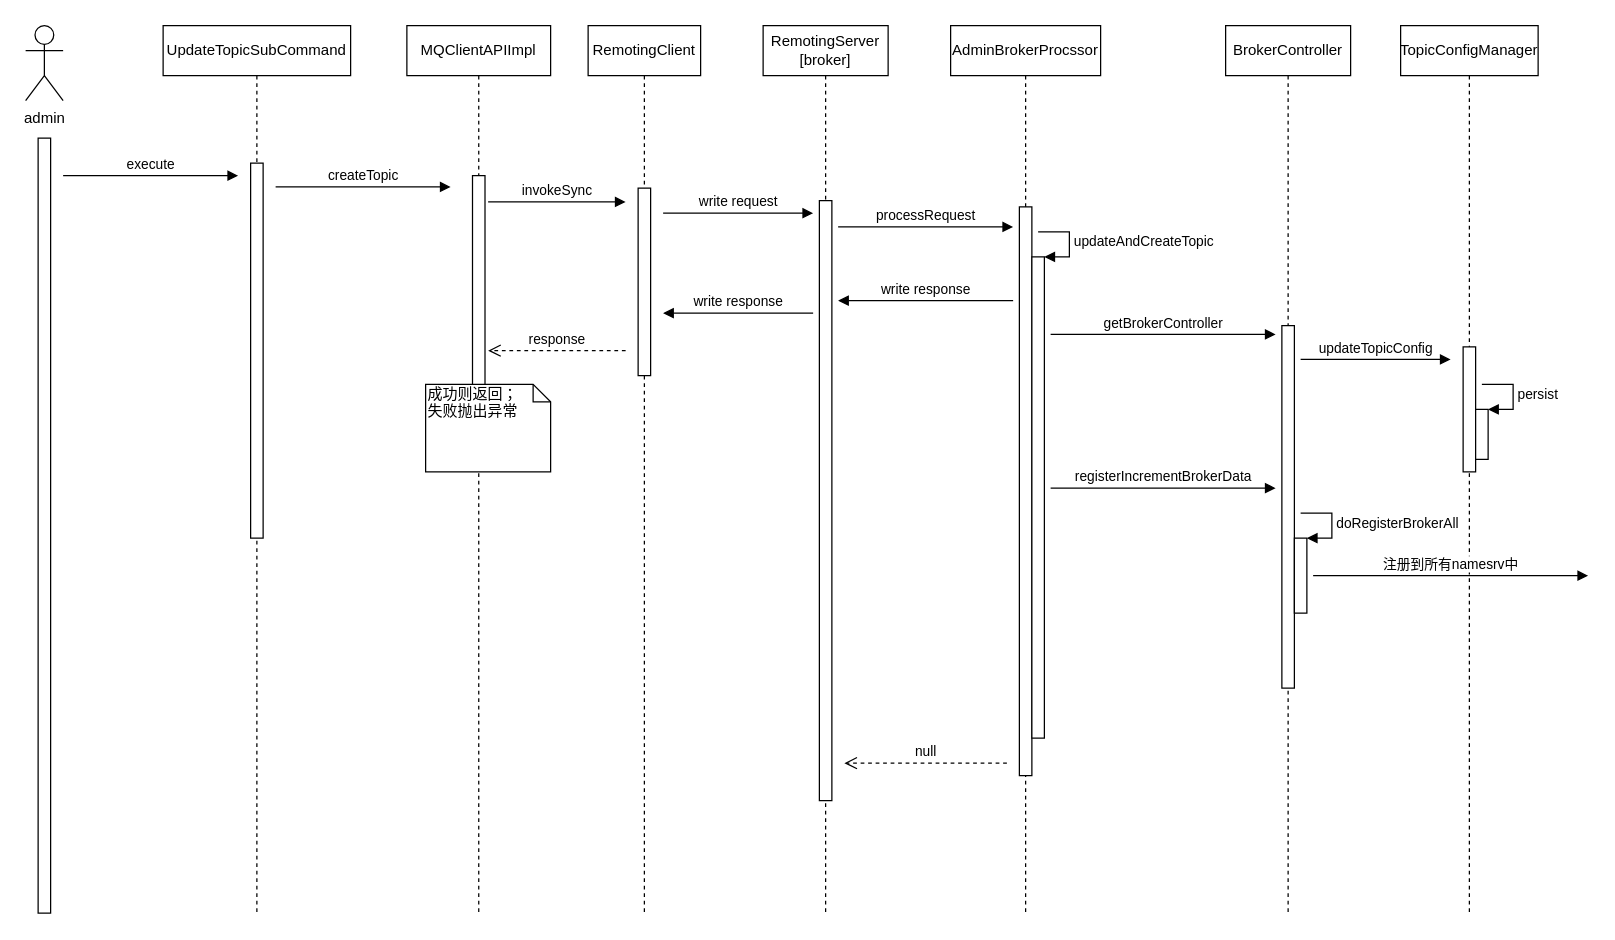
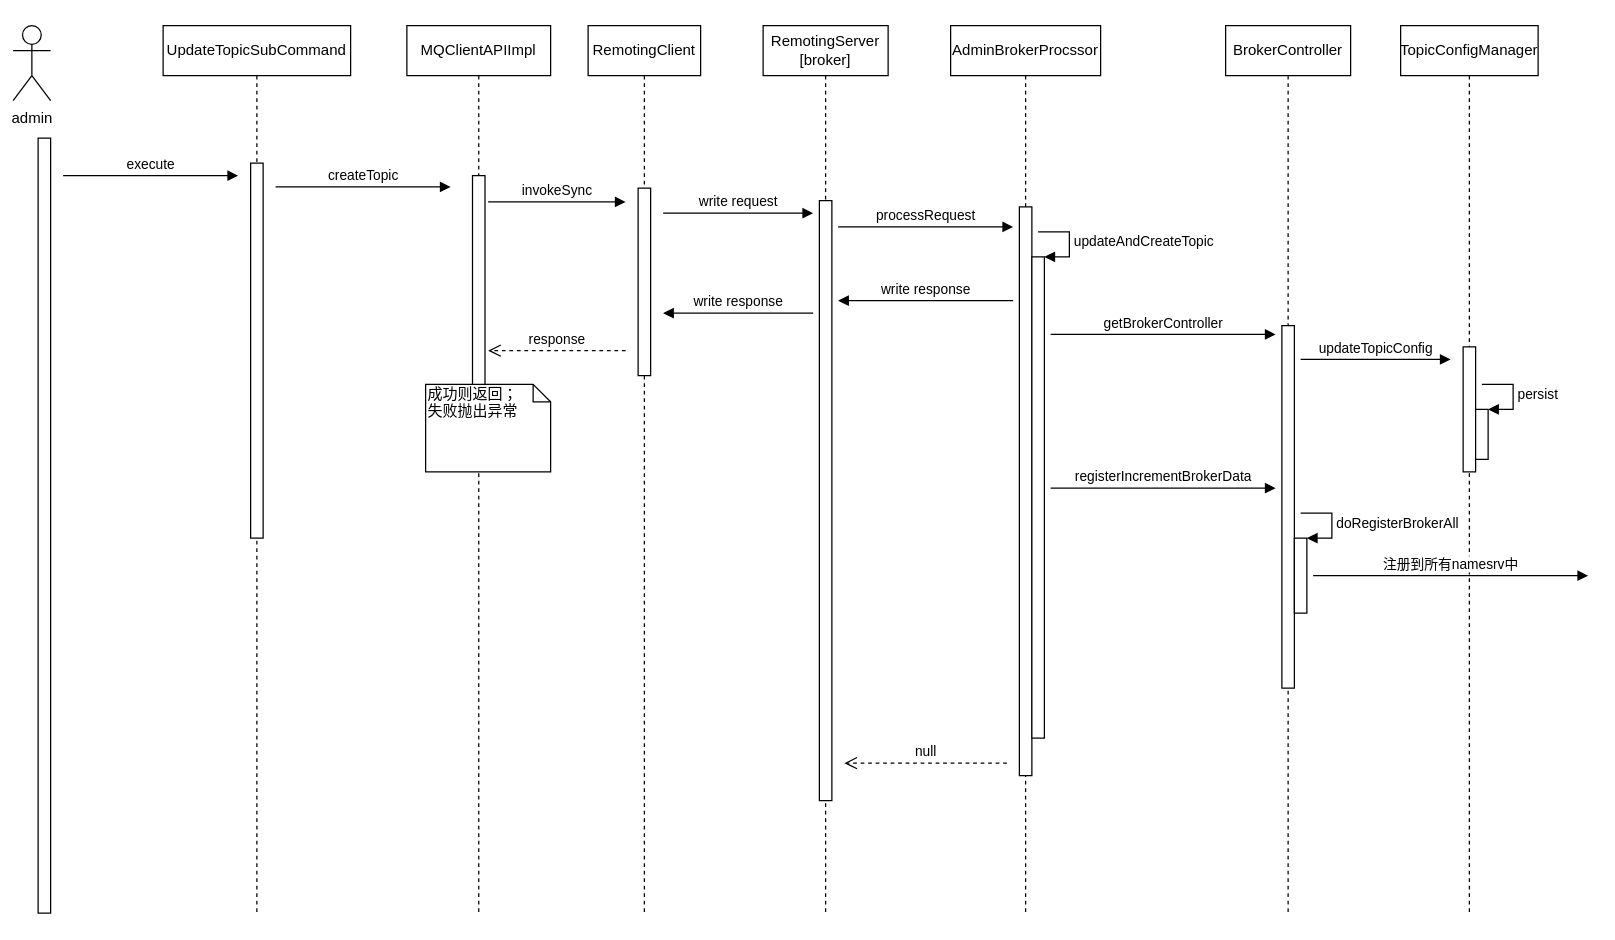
(44, 63) -> (32, 63)
